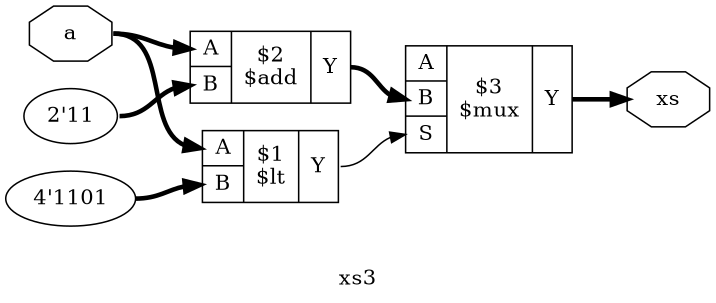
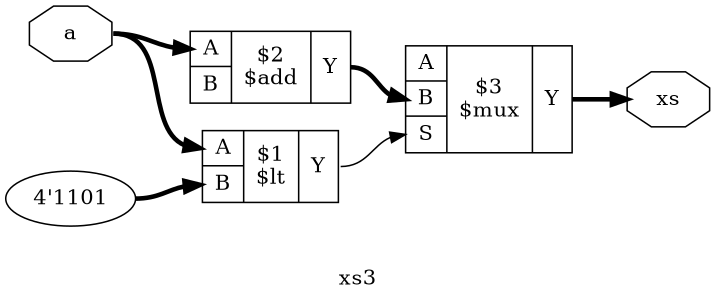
(71, 116) -> none
